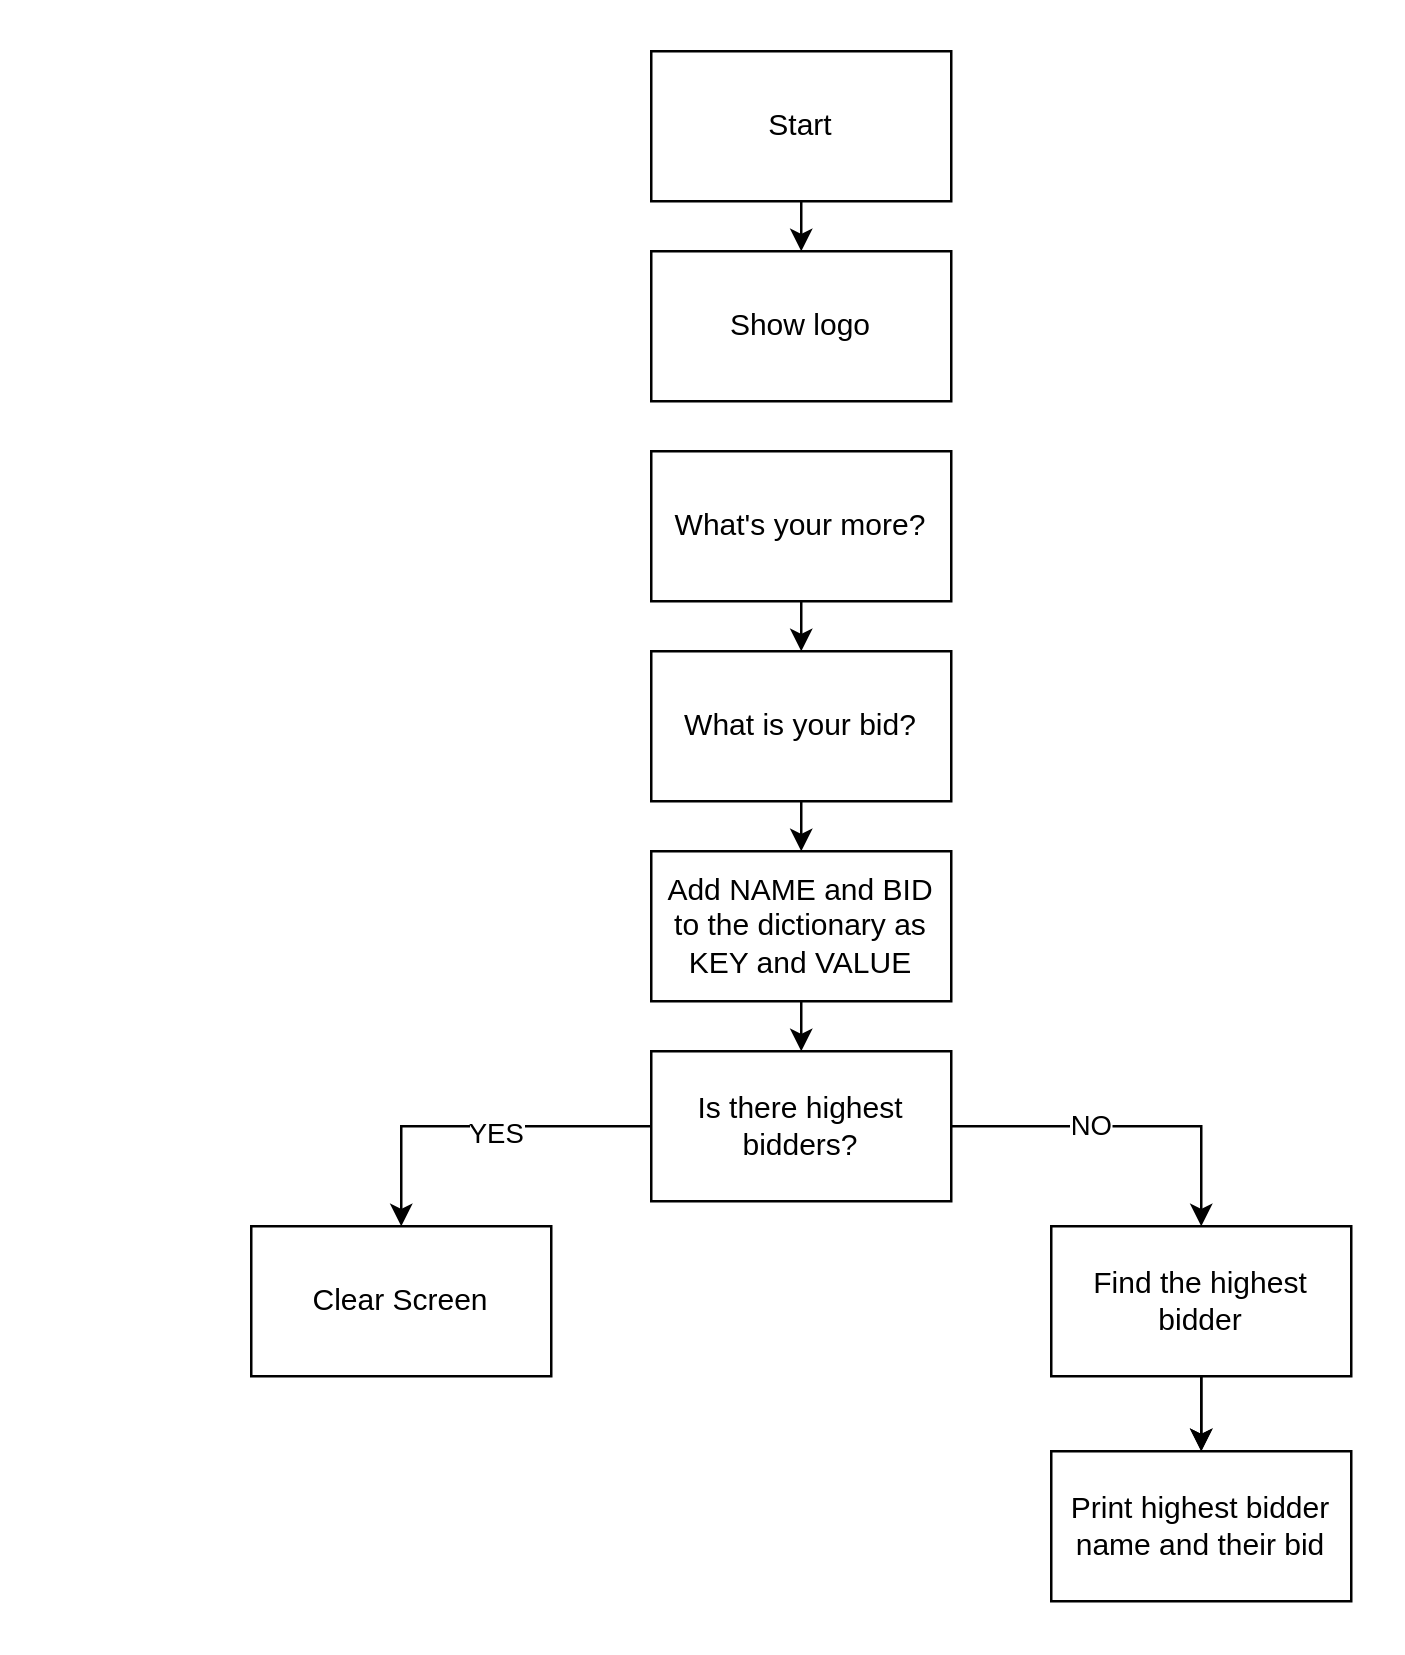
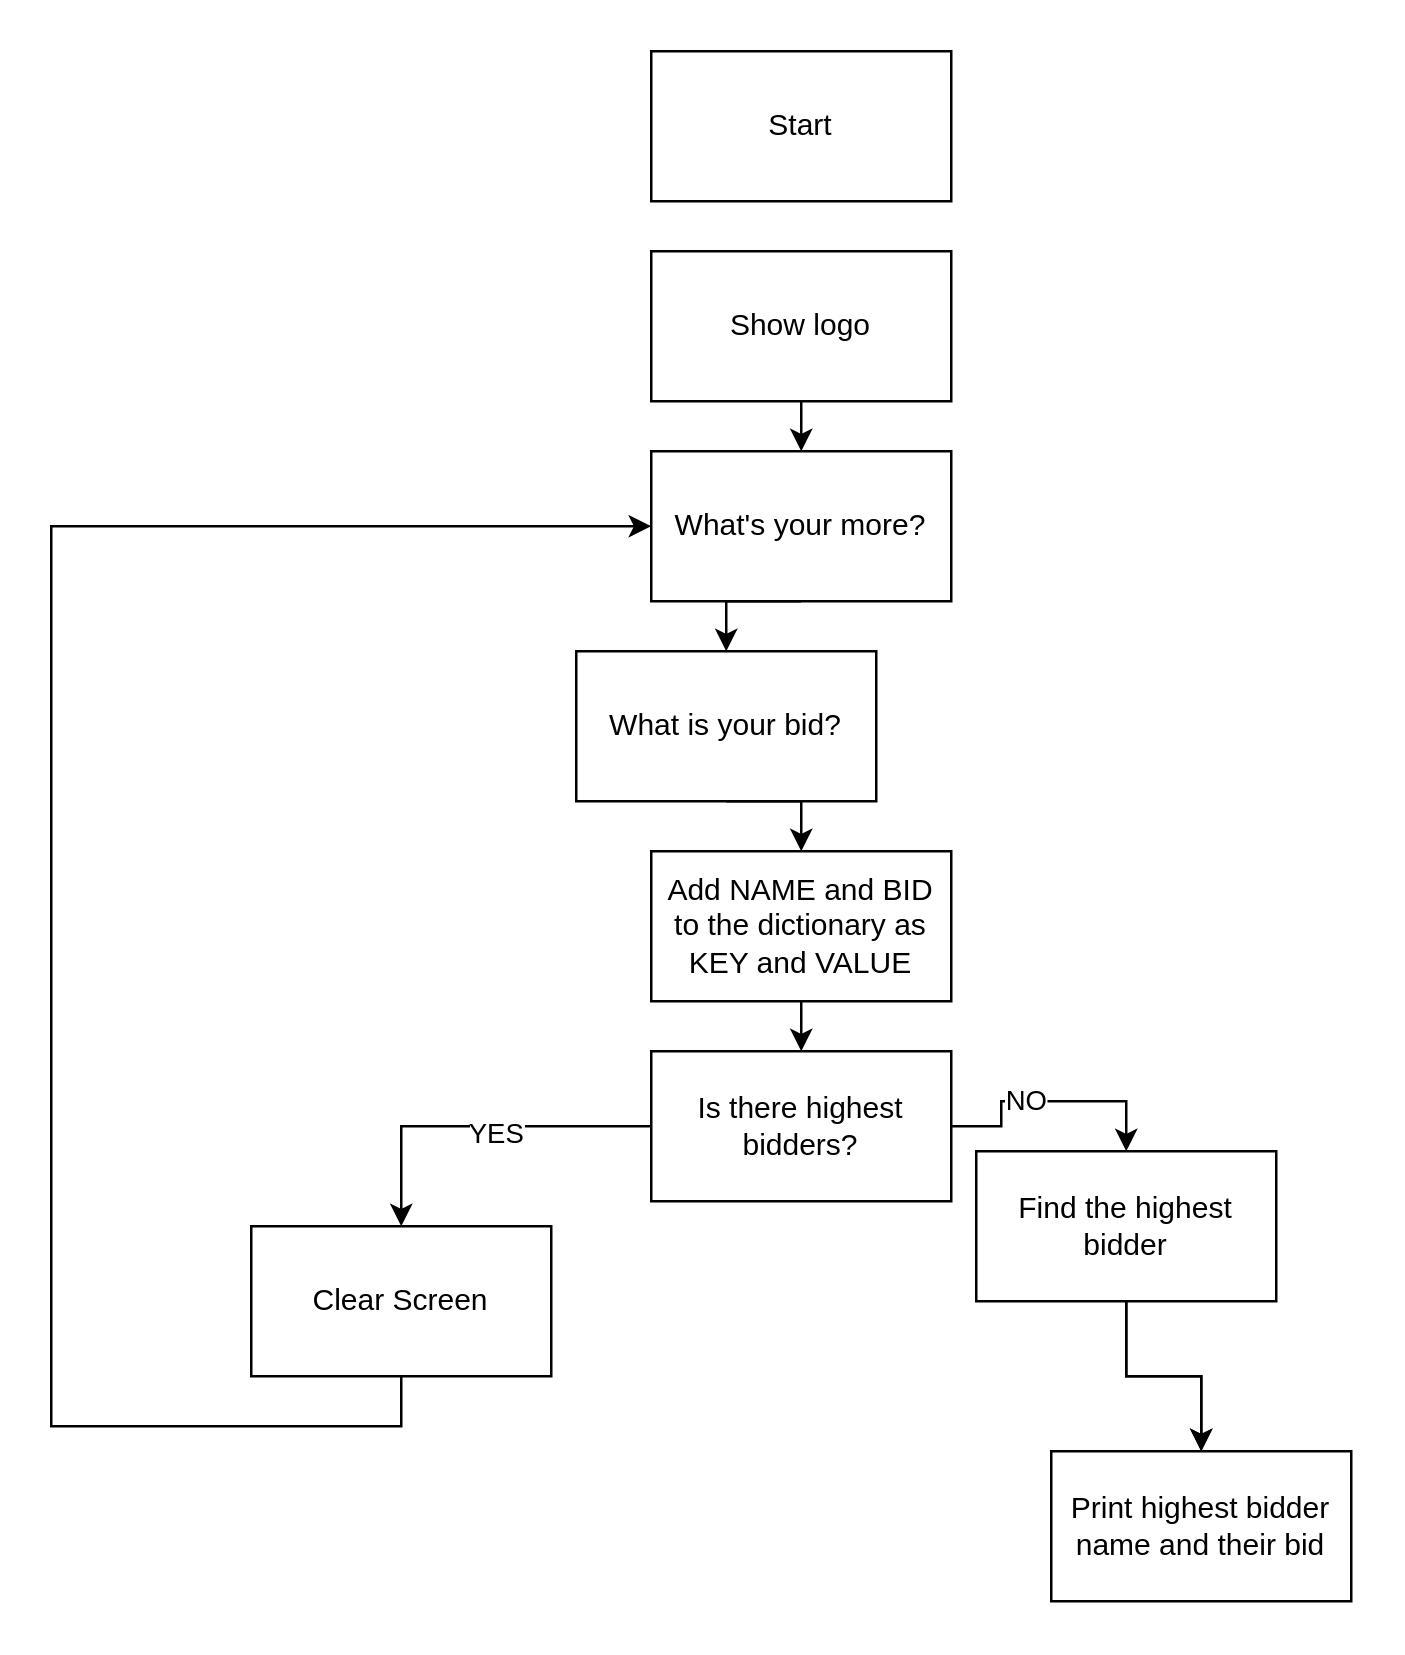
(801, 218) -> none
none -> (801, 418)
(801, 726) -> (726, 726)
none -> (51, 884)
(1201, 1301) -> (1126, 1226)
